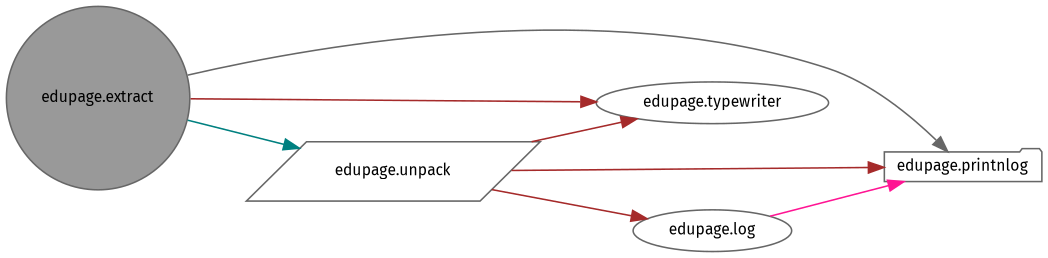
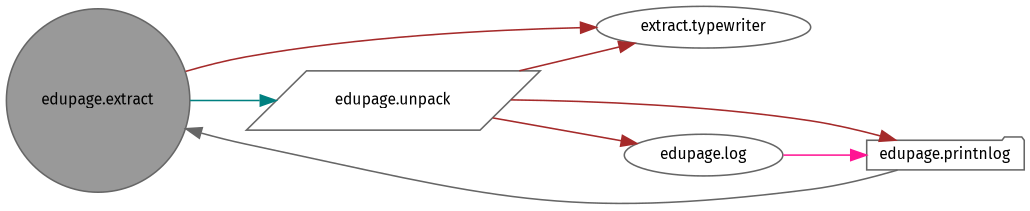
(573, 31) -> (548, 200)
(712, 103) -> (704, 27)
